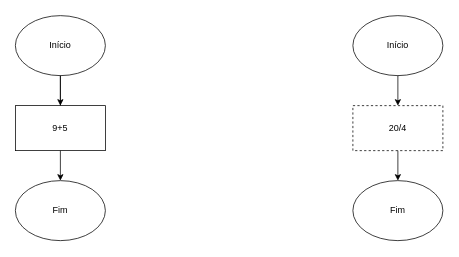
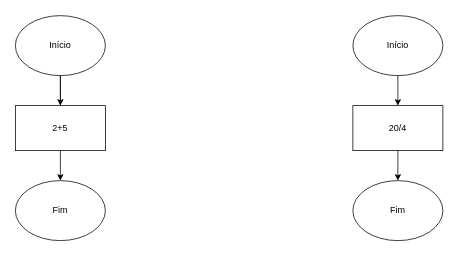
(60, 128) -> (60, 128)
(398, 128) -> (398, 128)
